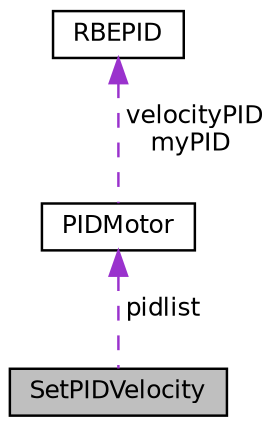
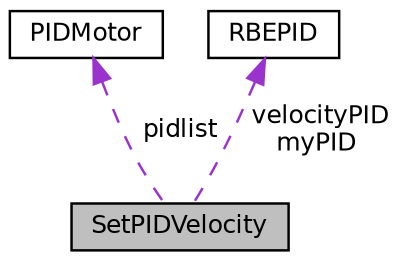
(118, 143) -> (227, 144)
